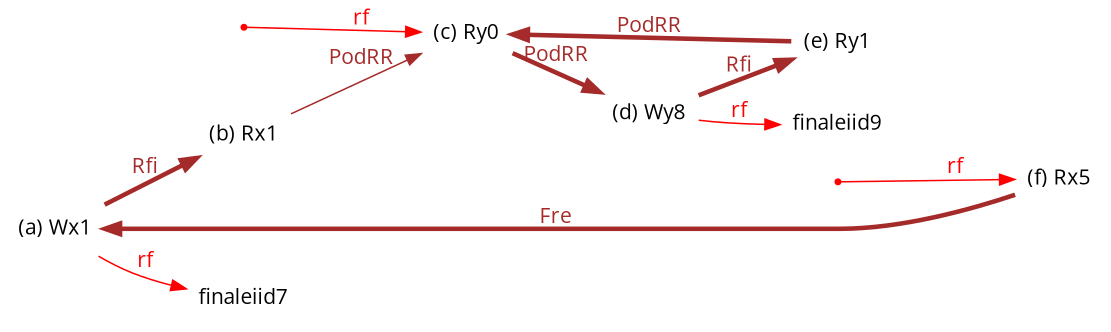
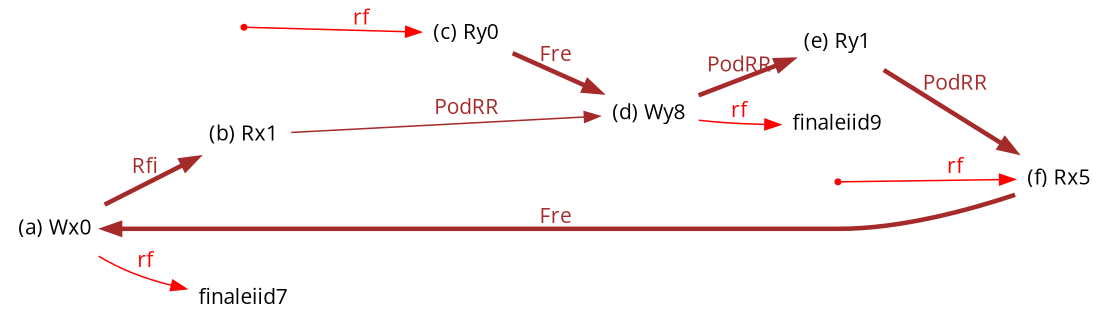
(660, 38) -> (943, 107)
(556, 55) -> (556, 55)
(739, 66) -> (739, 66)
(349, 87) -> (438, 125)
(55, 229) -> (55, 229)
